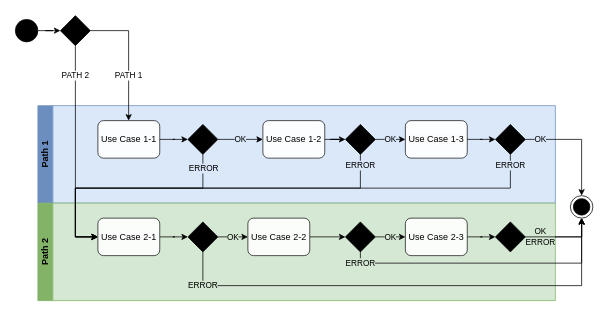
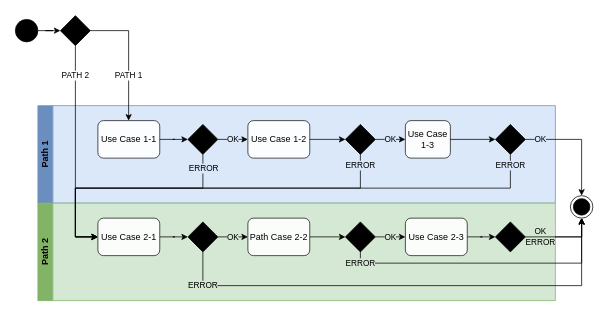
(294, 139) -> (279, 139)
(436, 139) -> (428, 139)
(279, 237) -> (279, 237)
